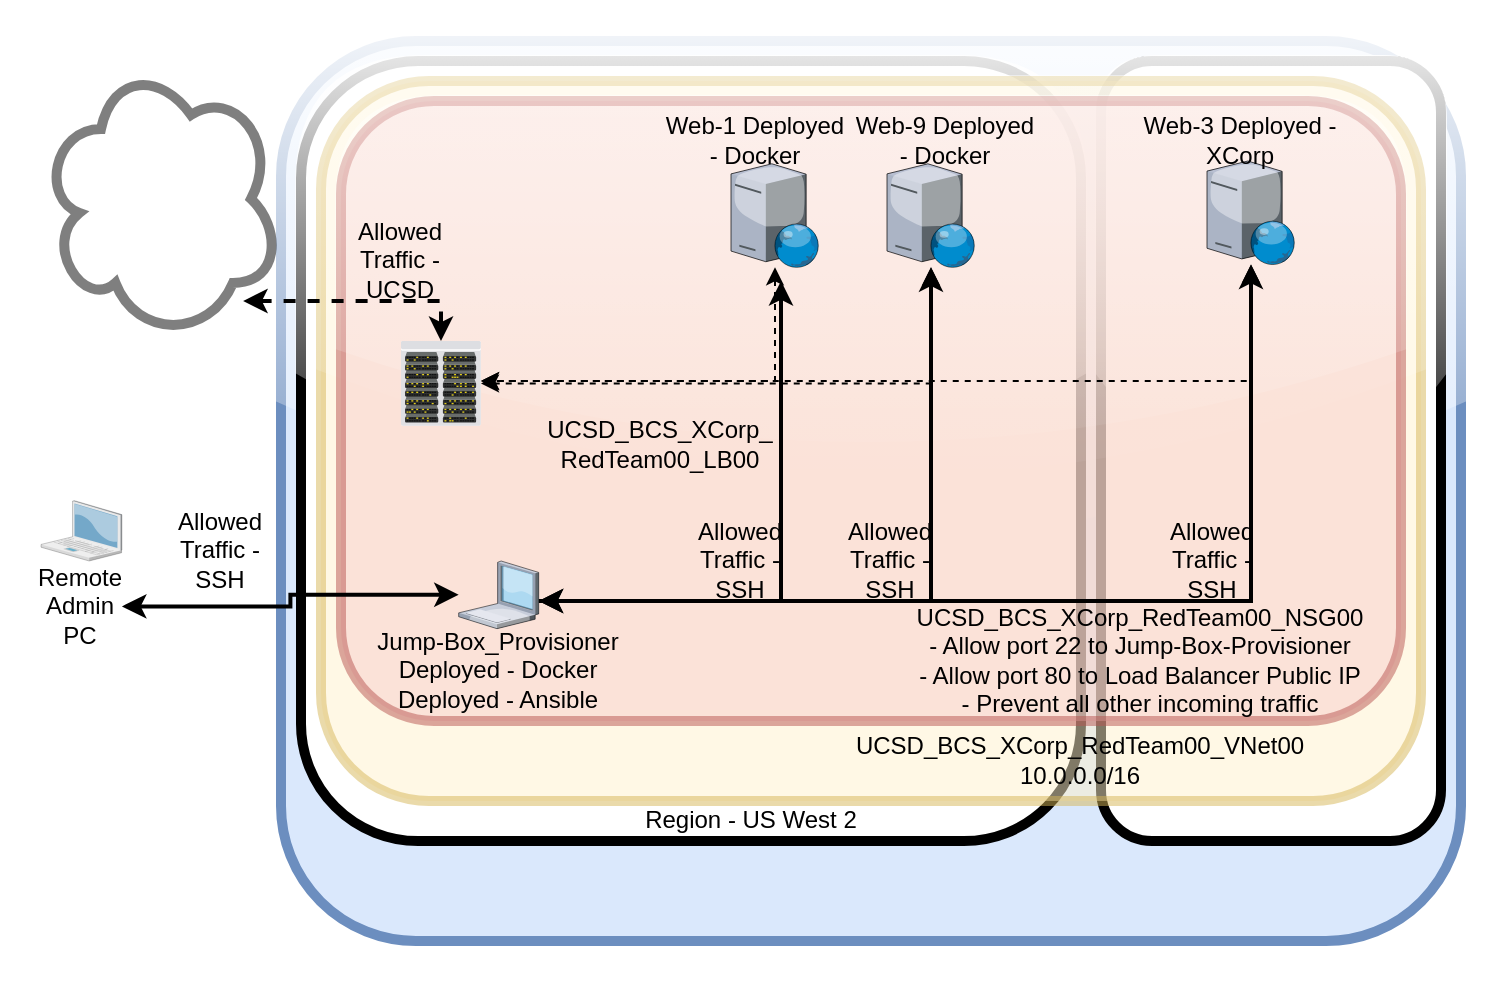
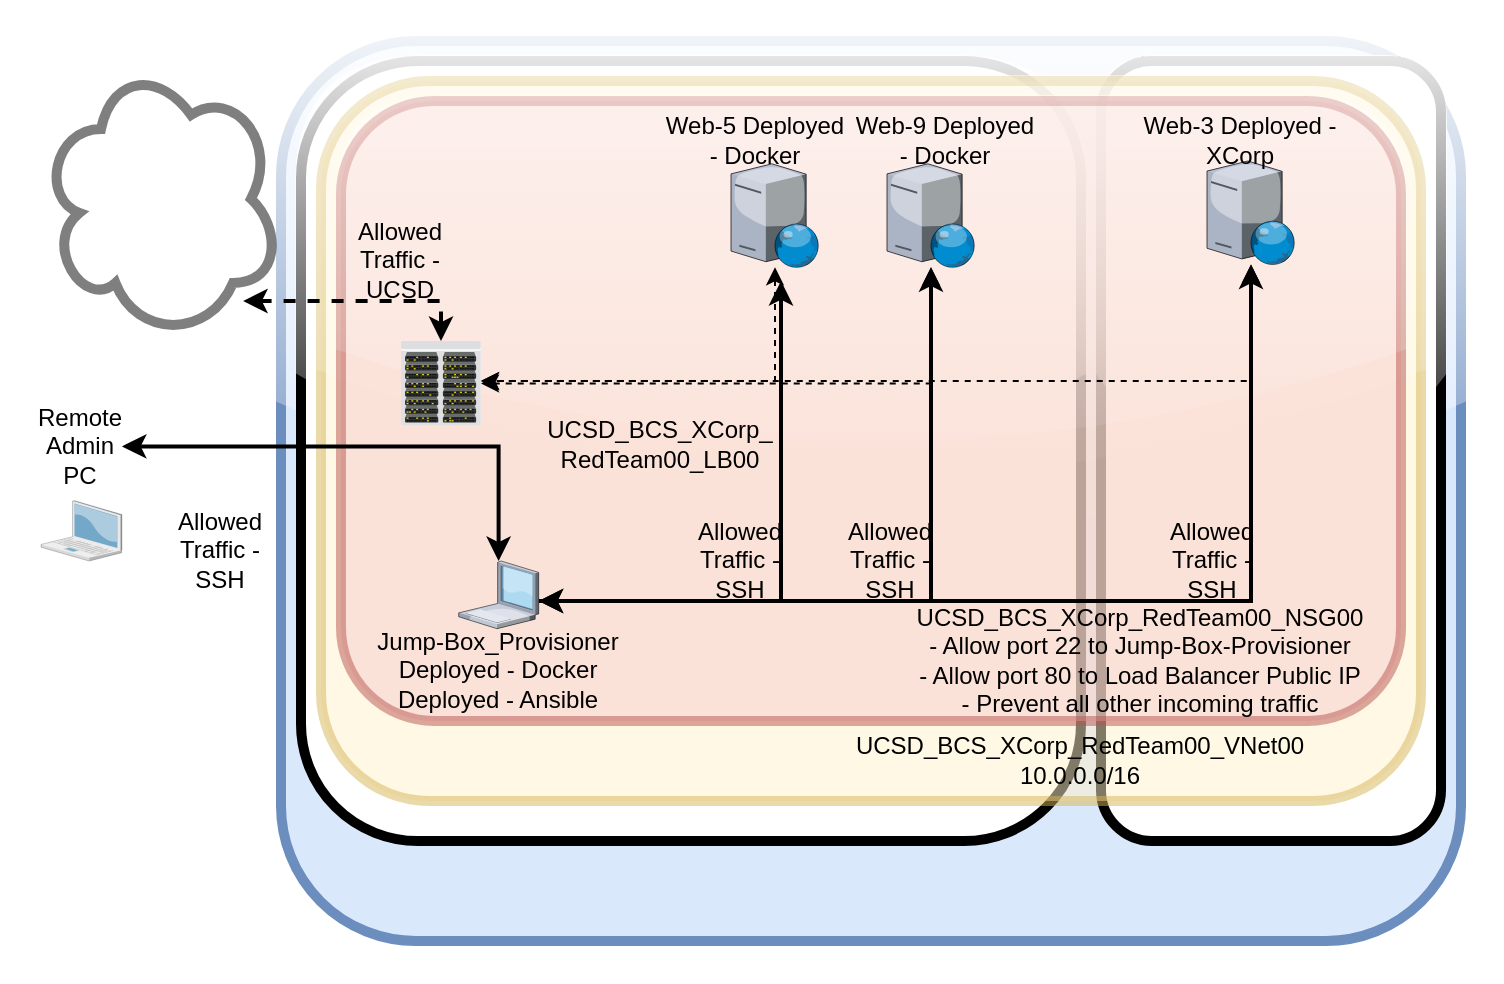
(756, 141) -> (756, 141)
(82, 606) -> (82, 446)
(752, 821) -> none
